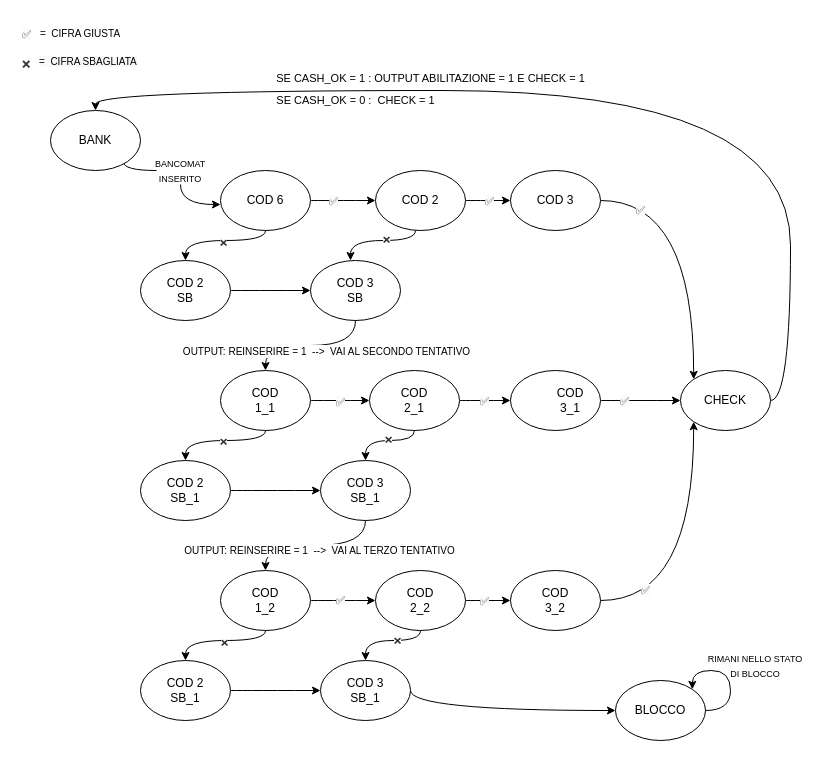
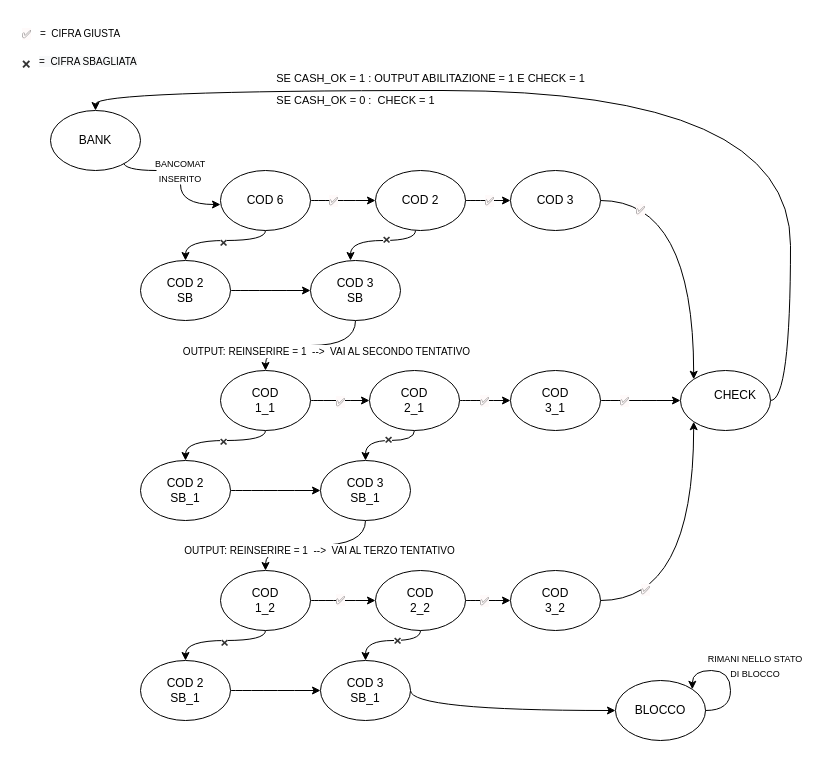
(571, 401) -> (556, 401)
(726, 401) -> (736, 396)
